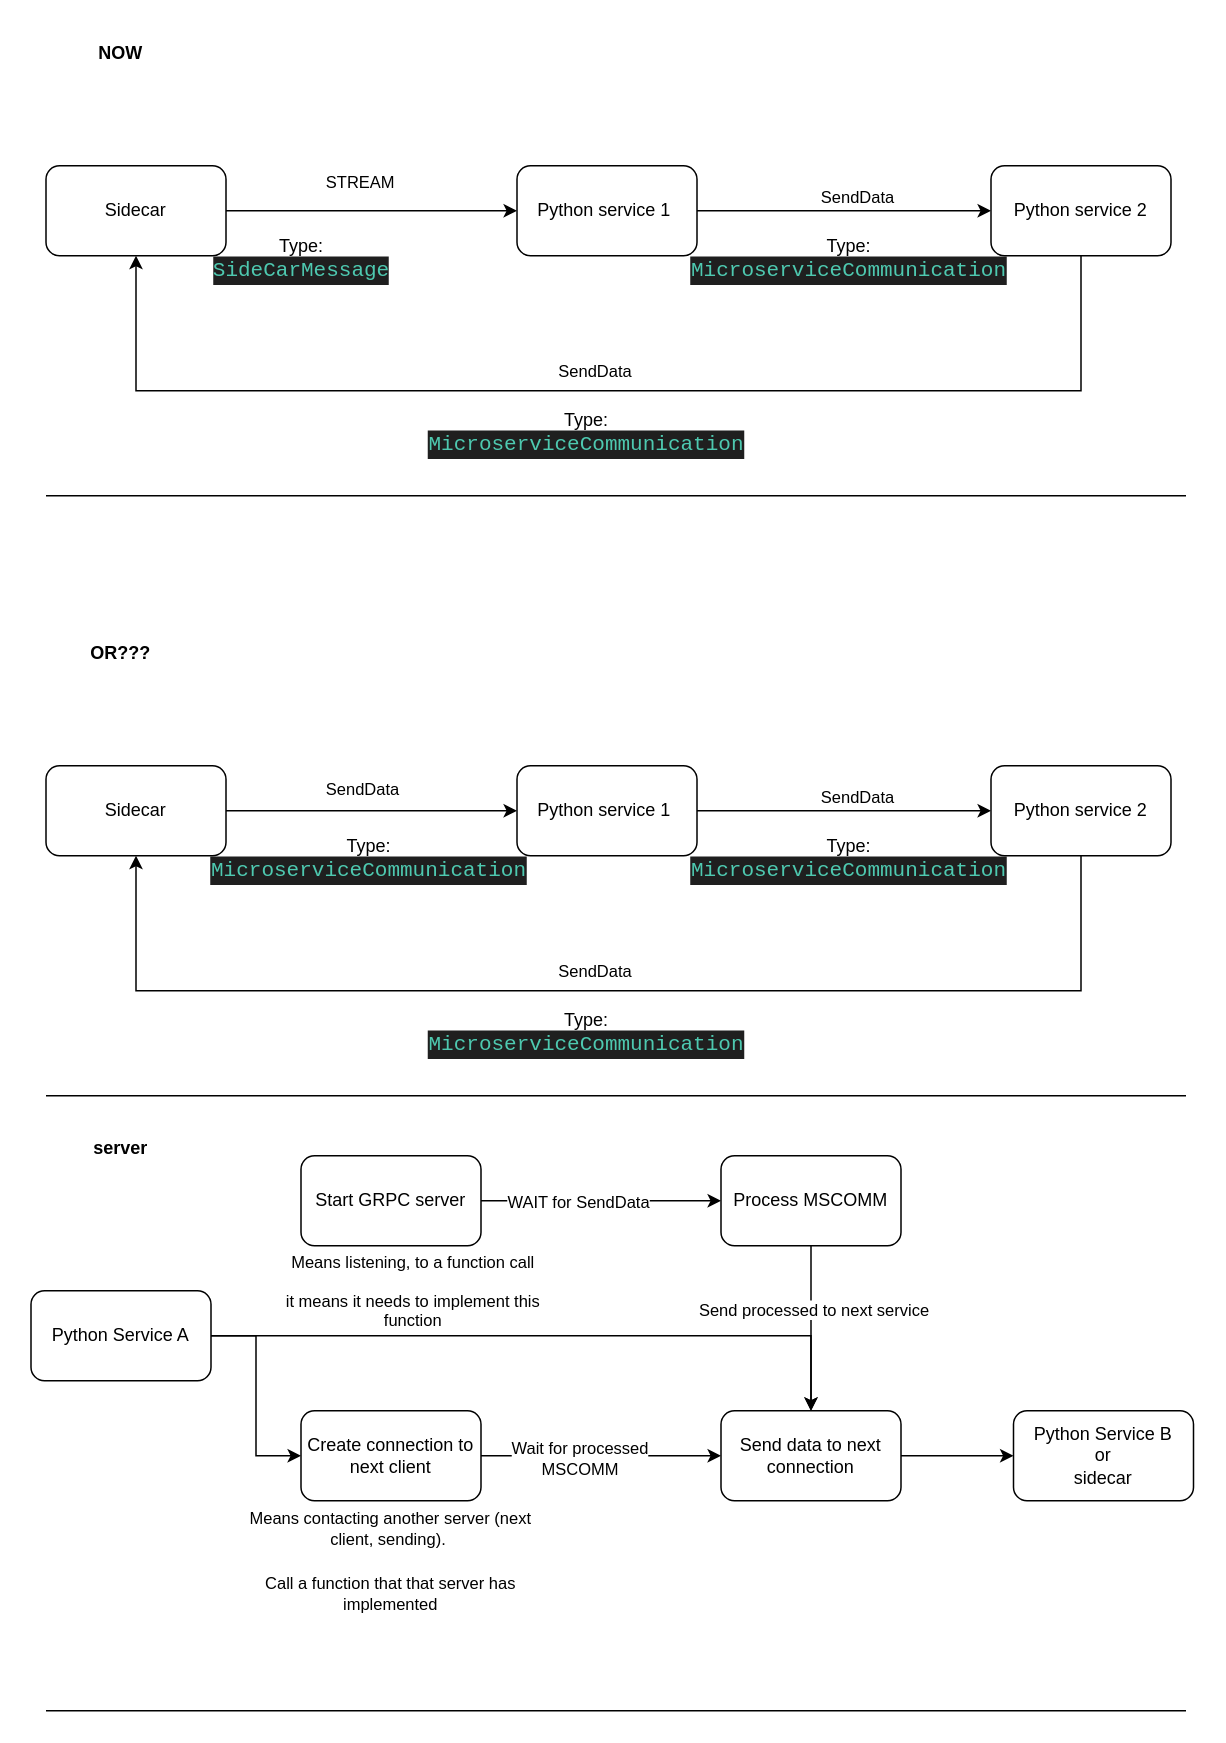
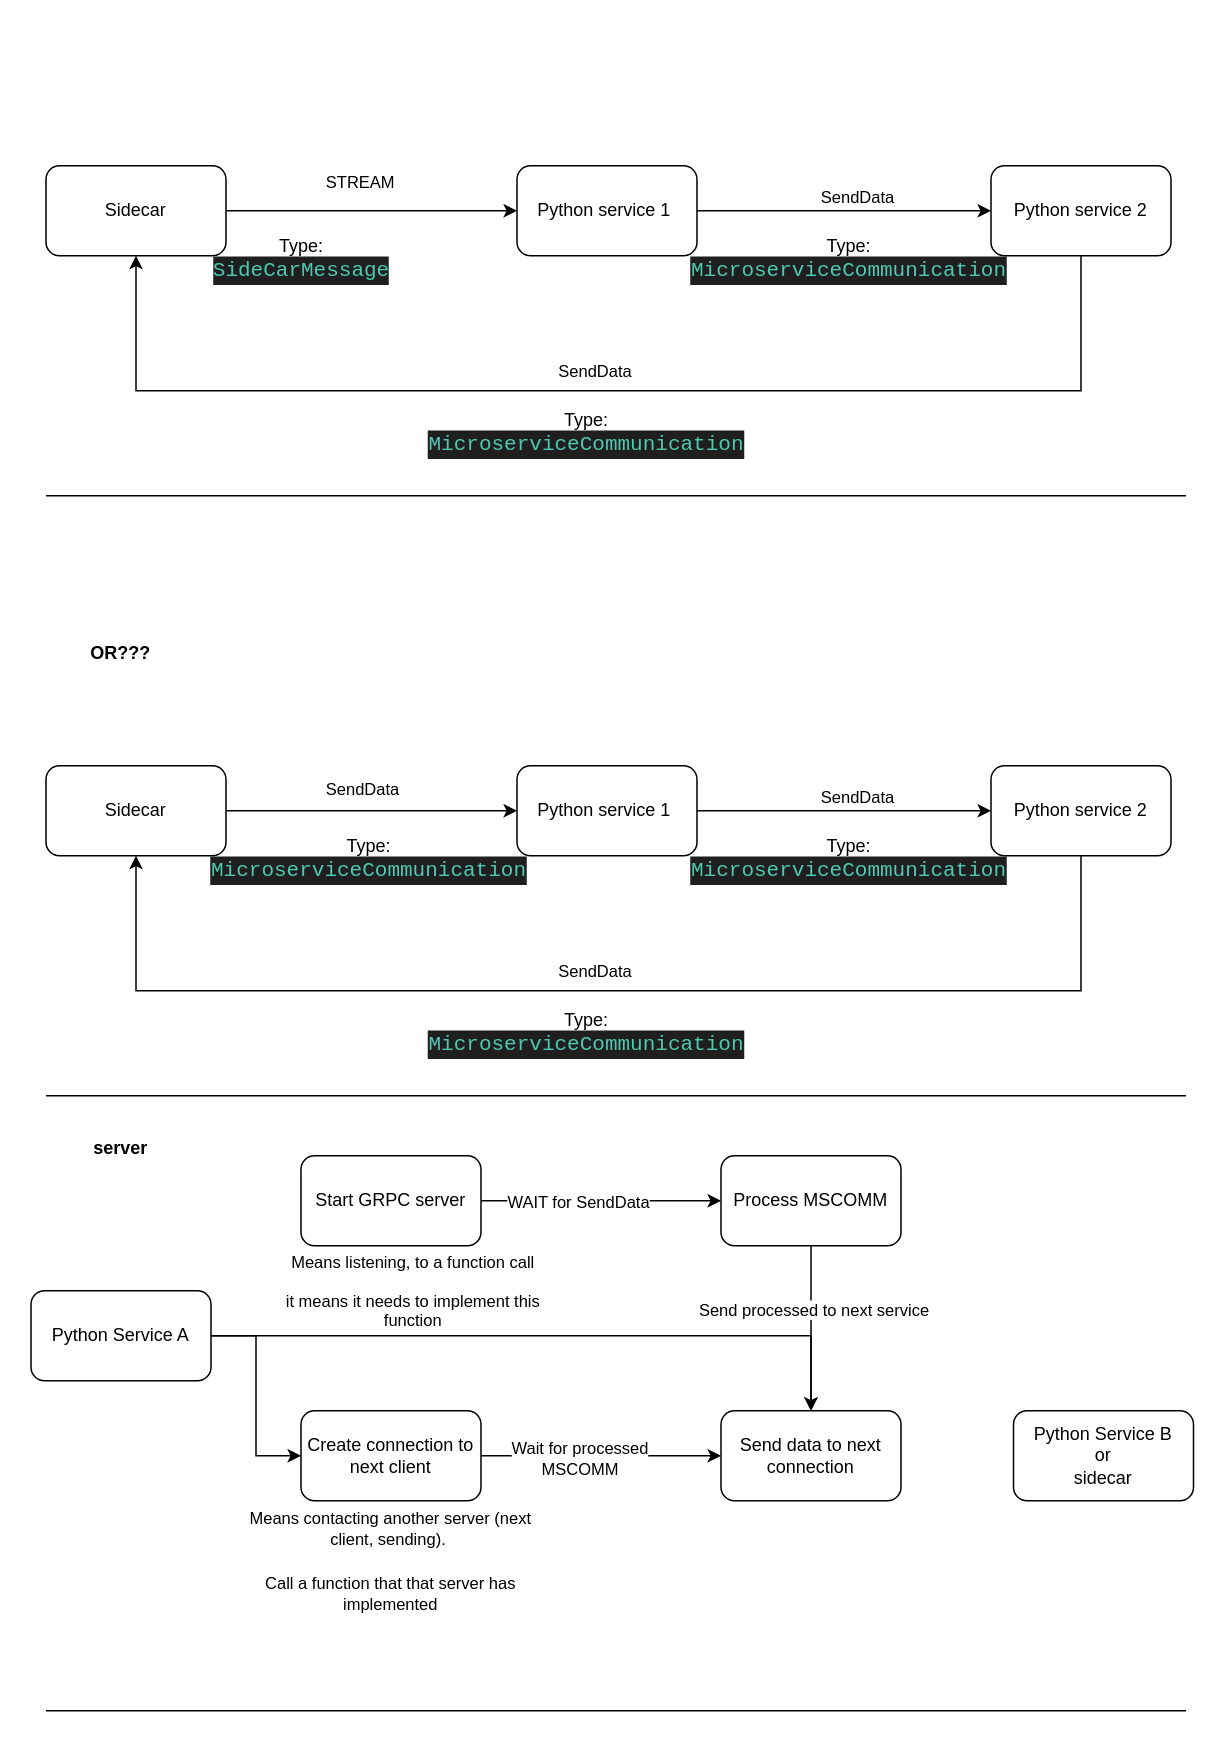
(121, 53) -> none
(952, 1456) -> none
